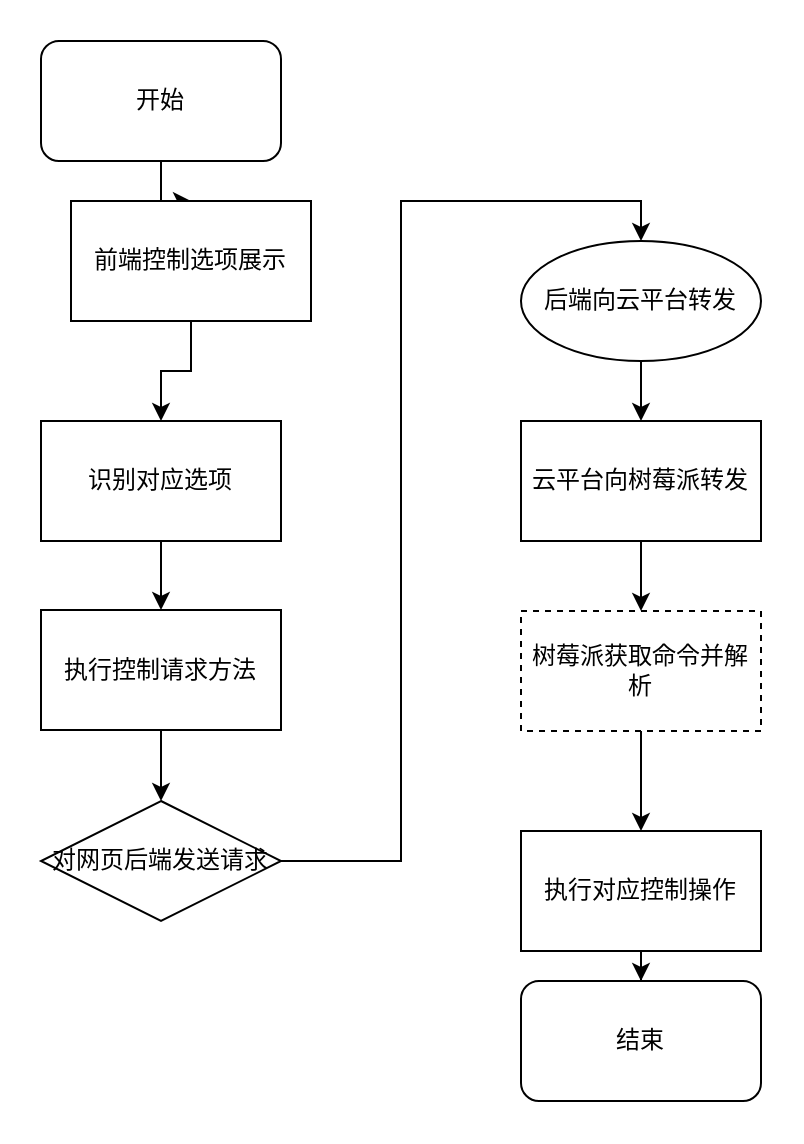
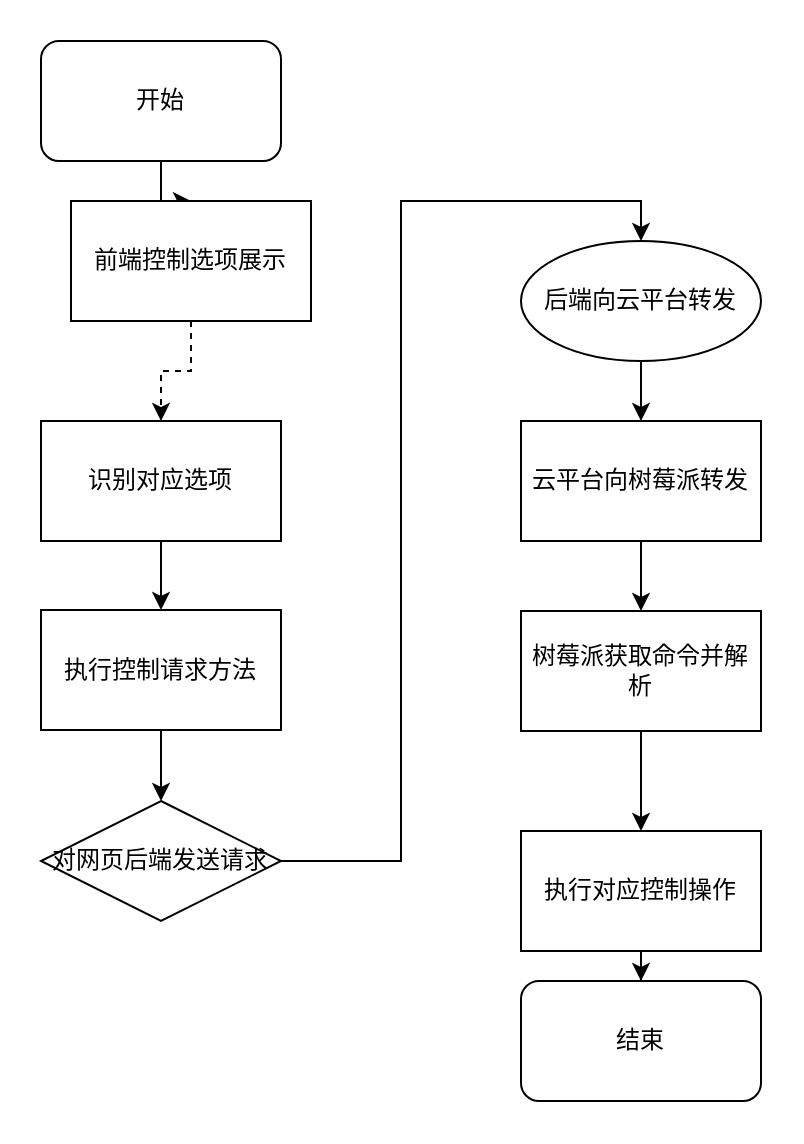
(181, 371) -> (181, 371)
(641, 671) -> (641, 671)
